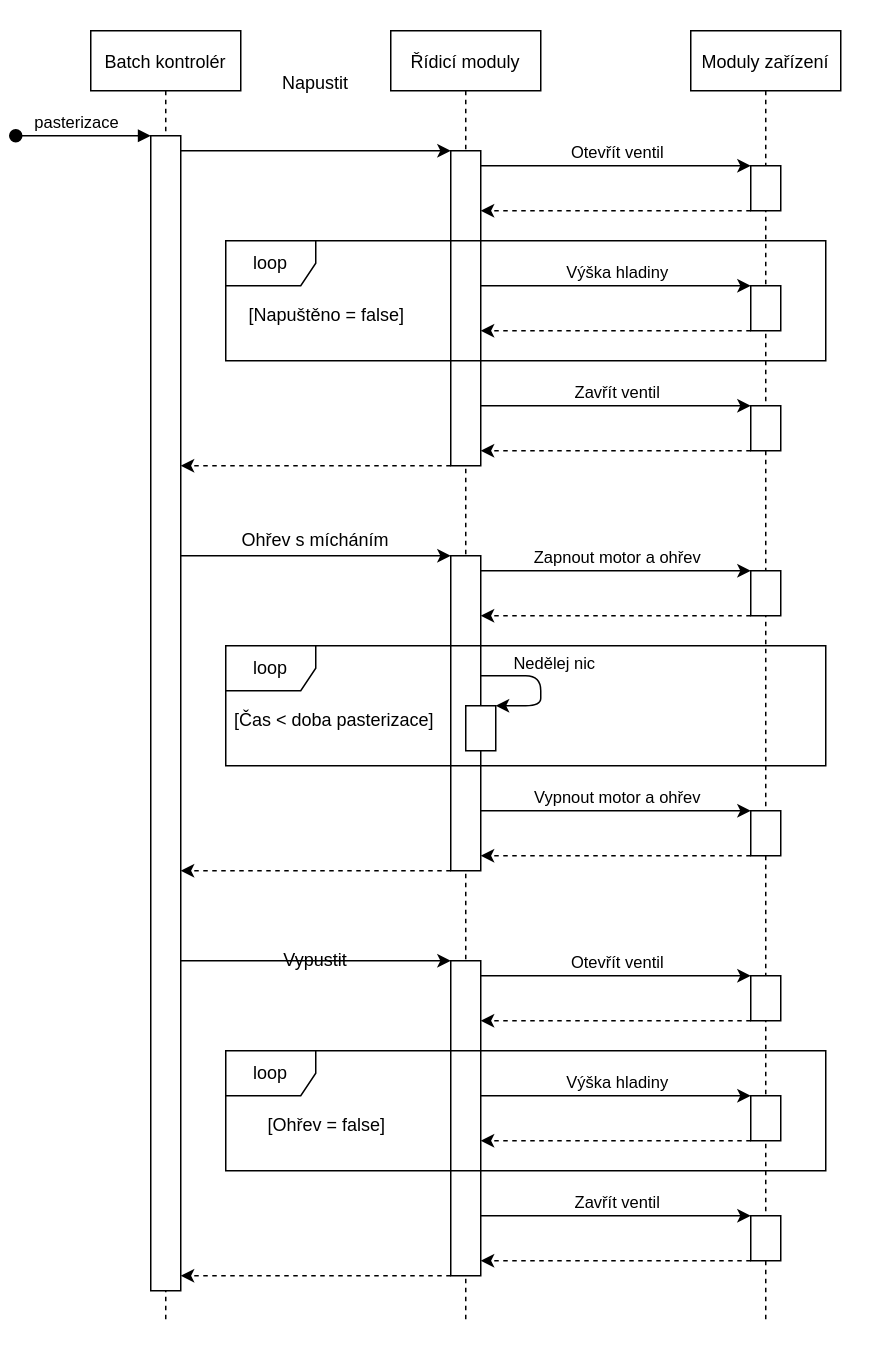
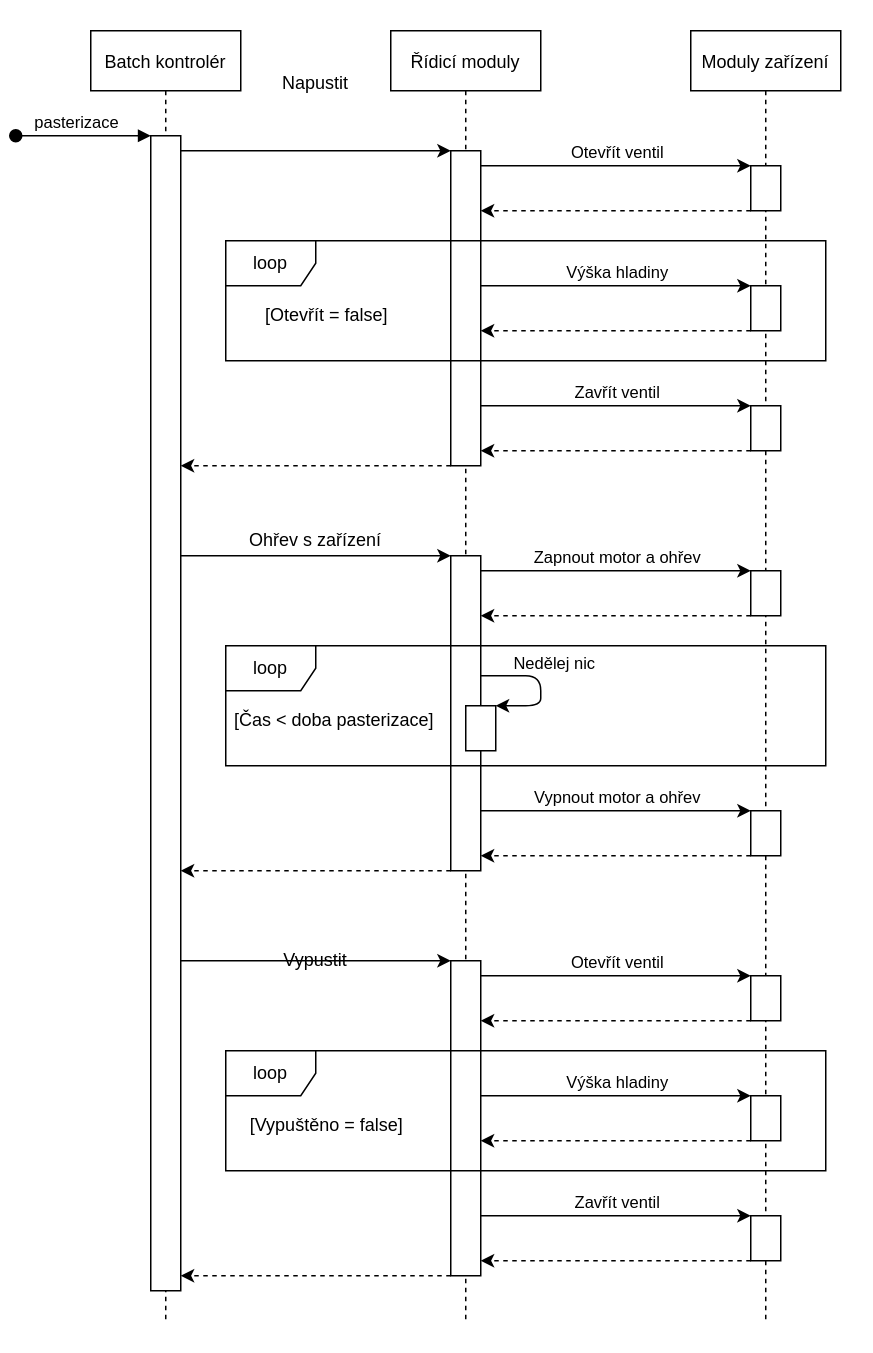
(327, 316) -> (327, 316)
(316, 541) -> (316, 541)
(327, 1126) -> (327, 1126)
